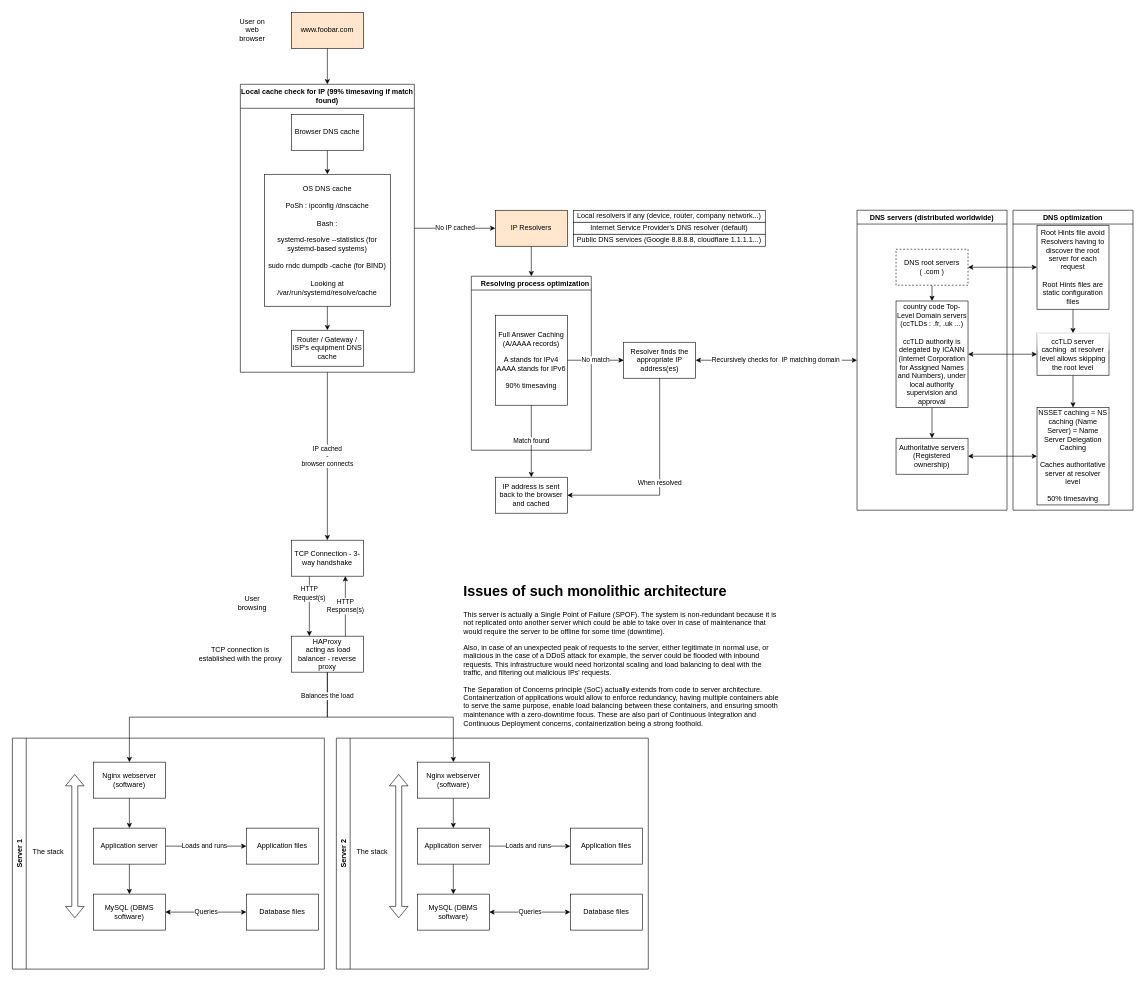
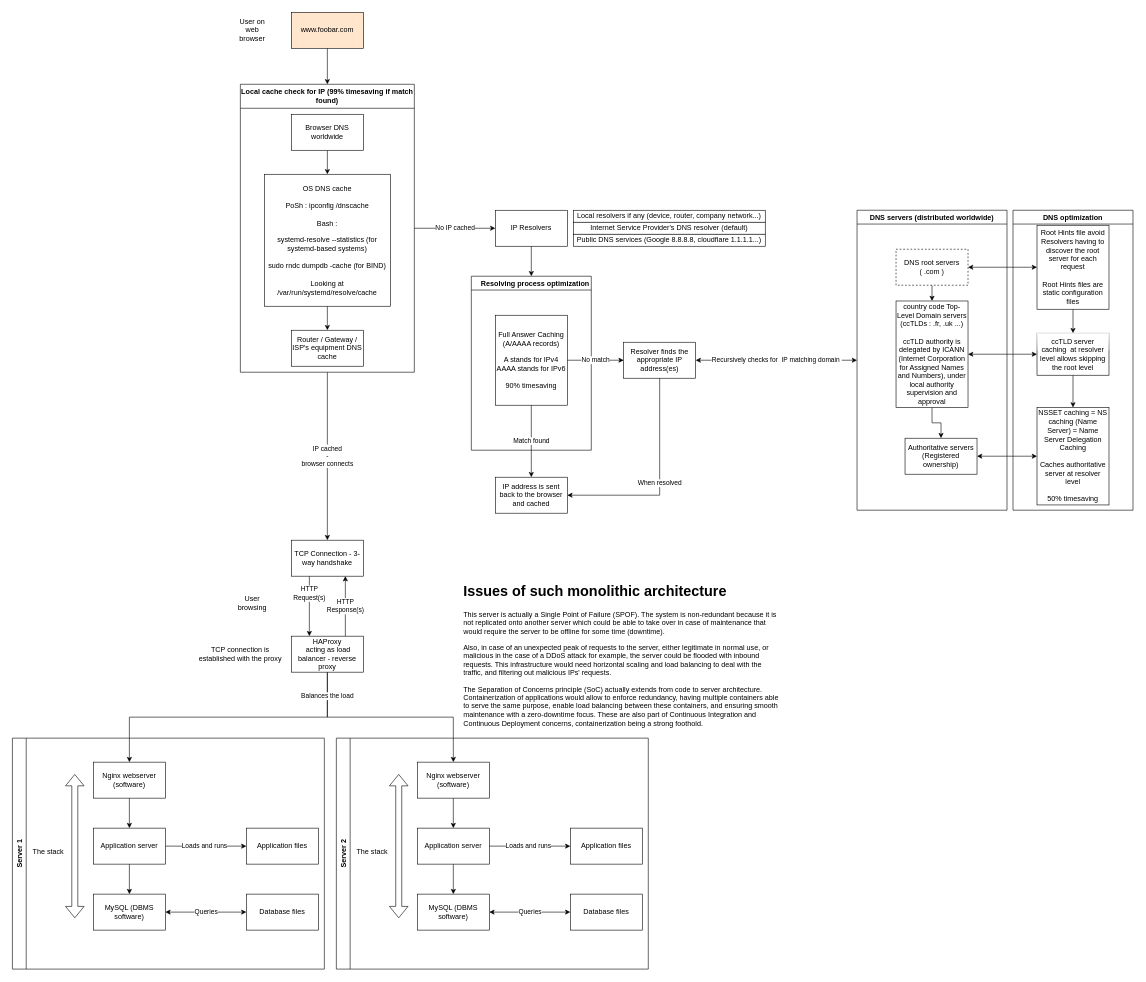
(327, 132) -> (327, 132)
(531, 228) -> (531, 228)
(932, 456) -> (941, 456)
